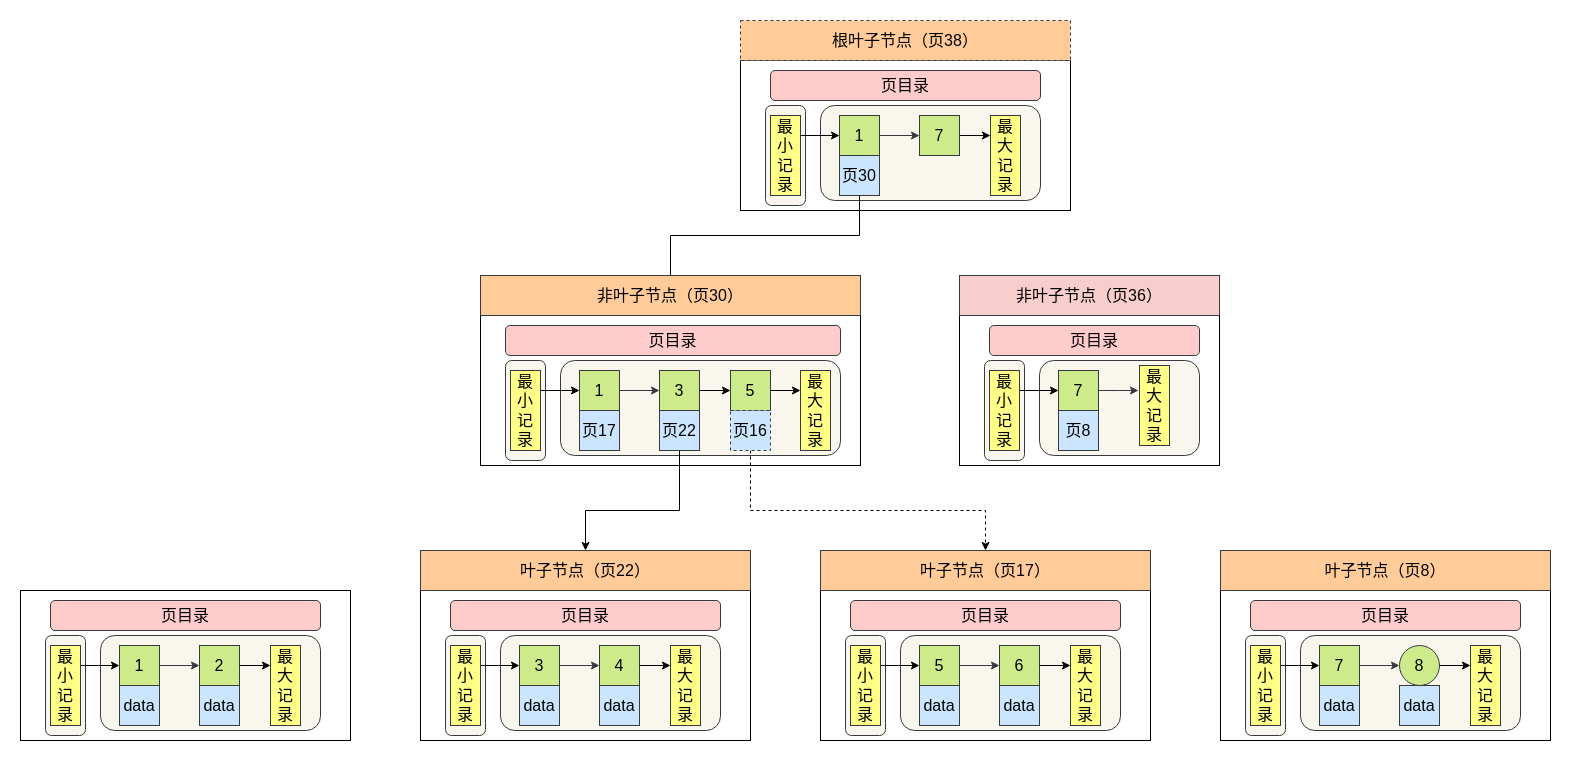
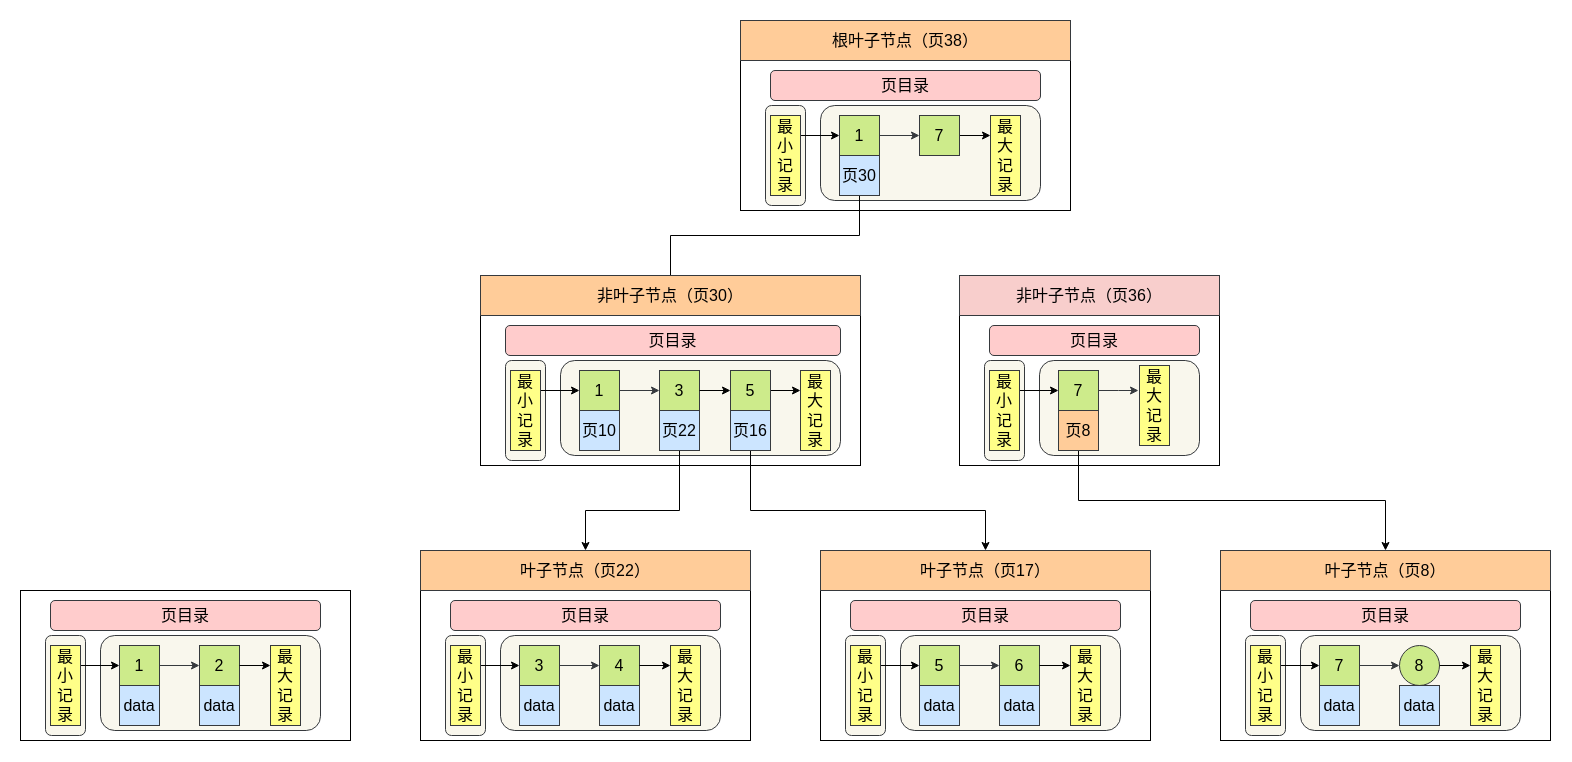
(906, 41) -> (906, 41)
(600, 431) -> (600, 431)
(751, 431) -> (751, 431)
(1079, 431) -> (1079, 431)
none -> (1229, 501)
(855, 511) -> (855, 511)
